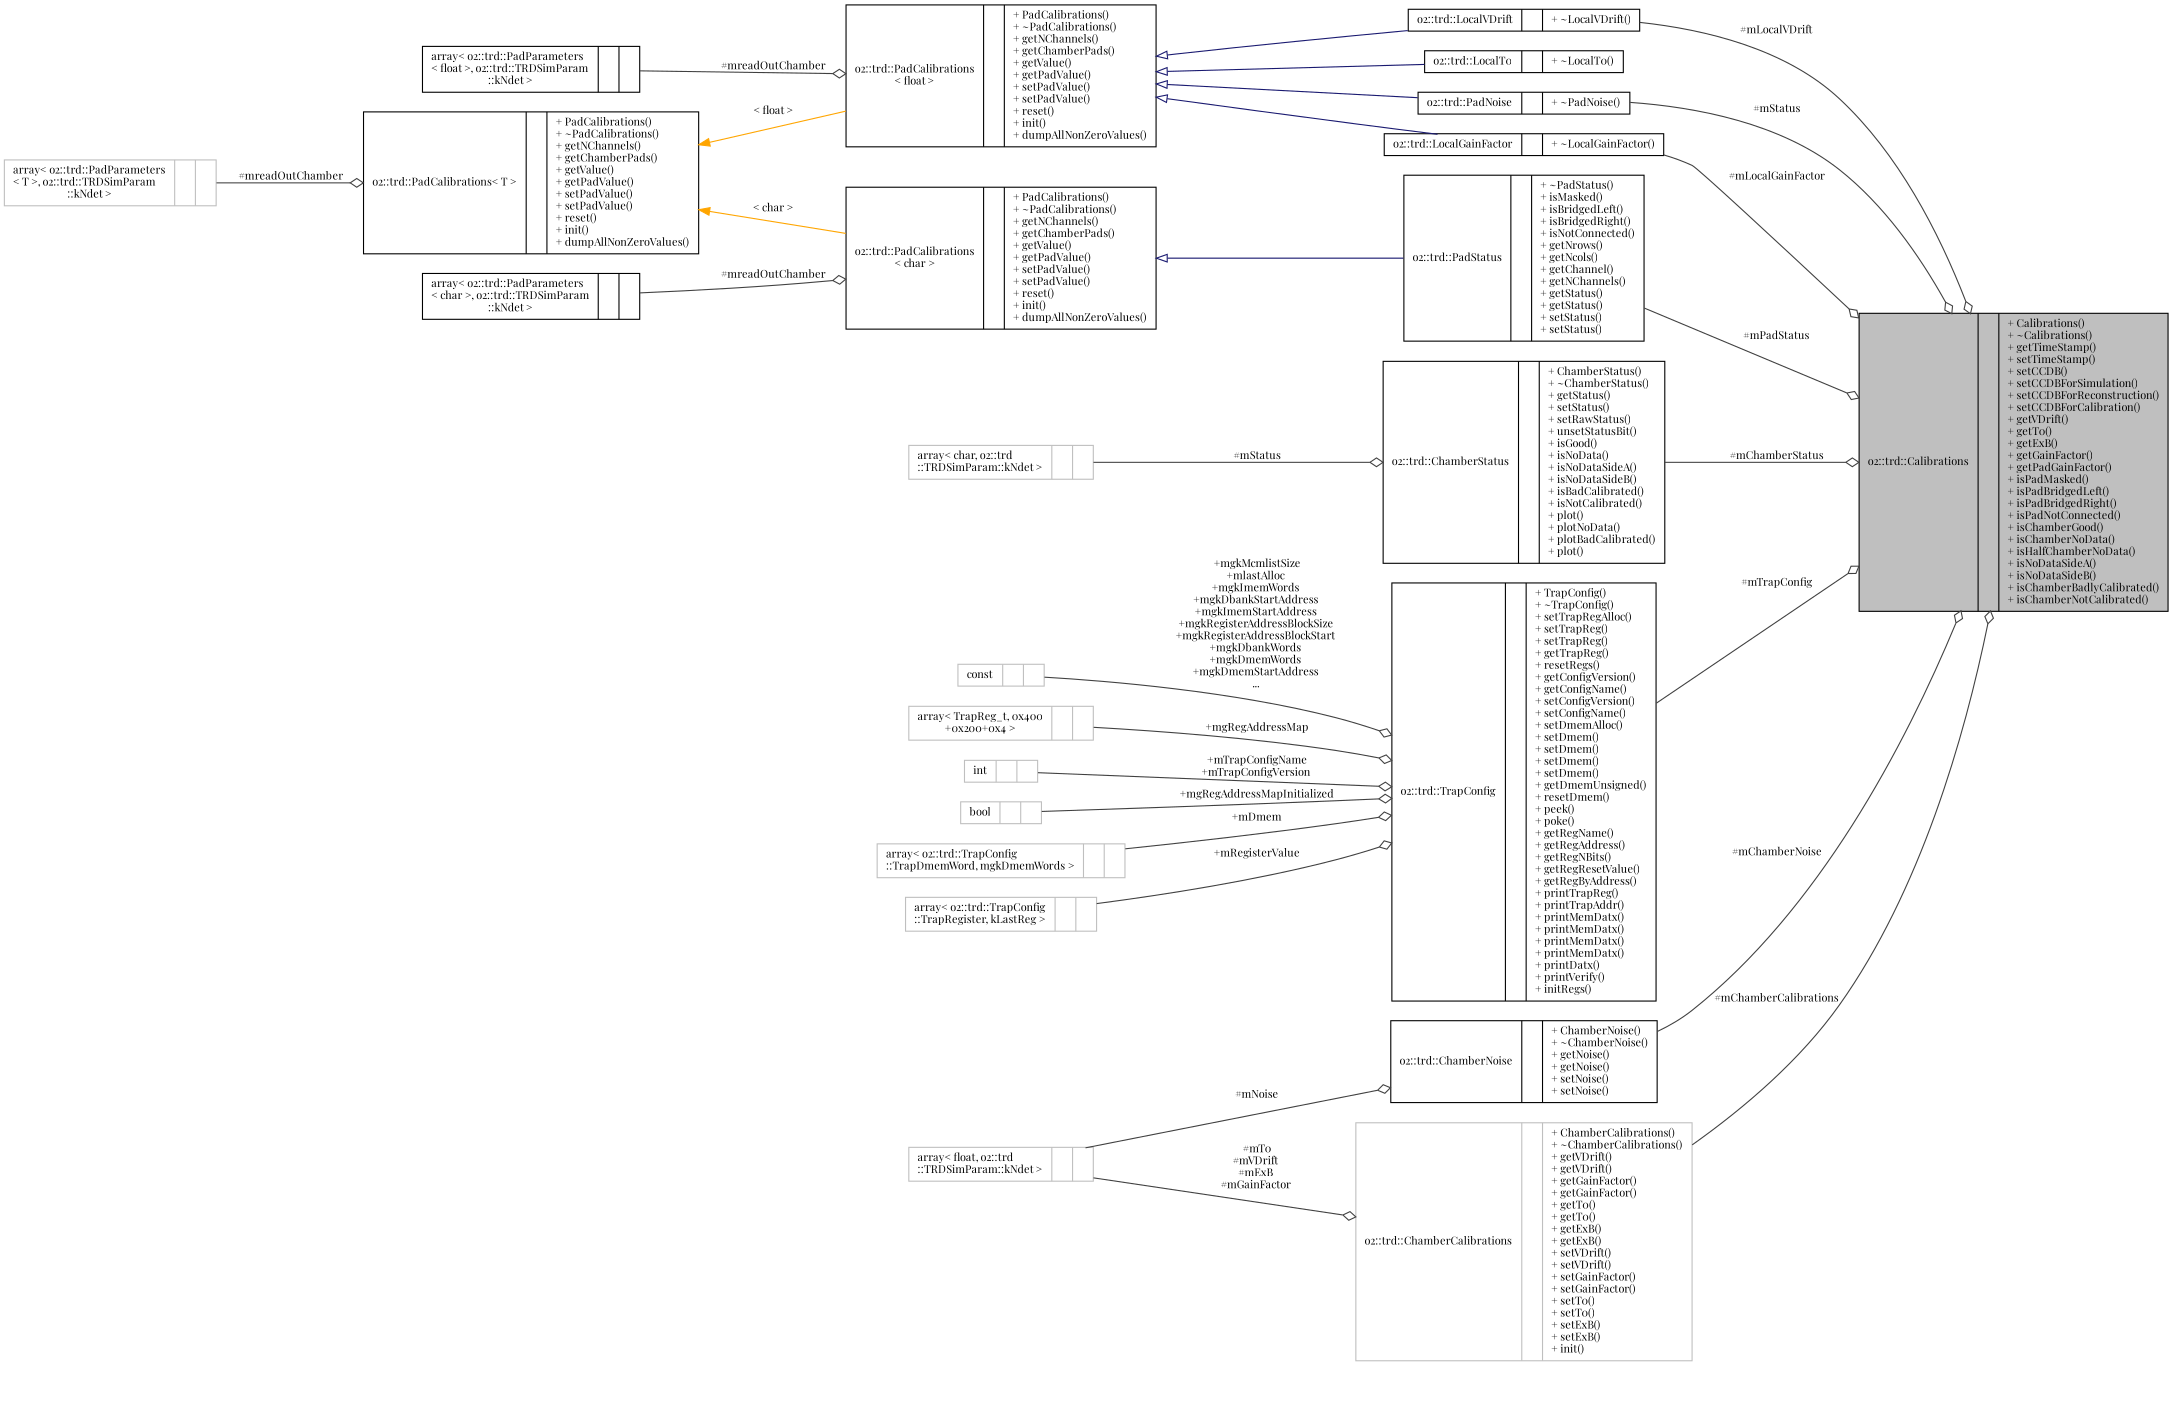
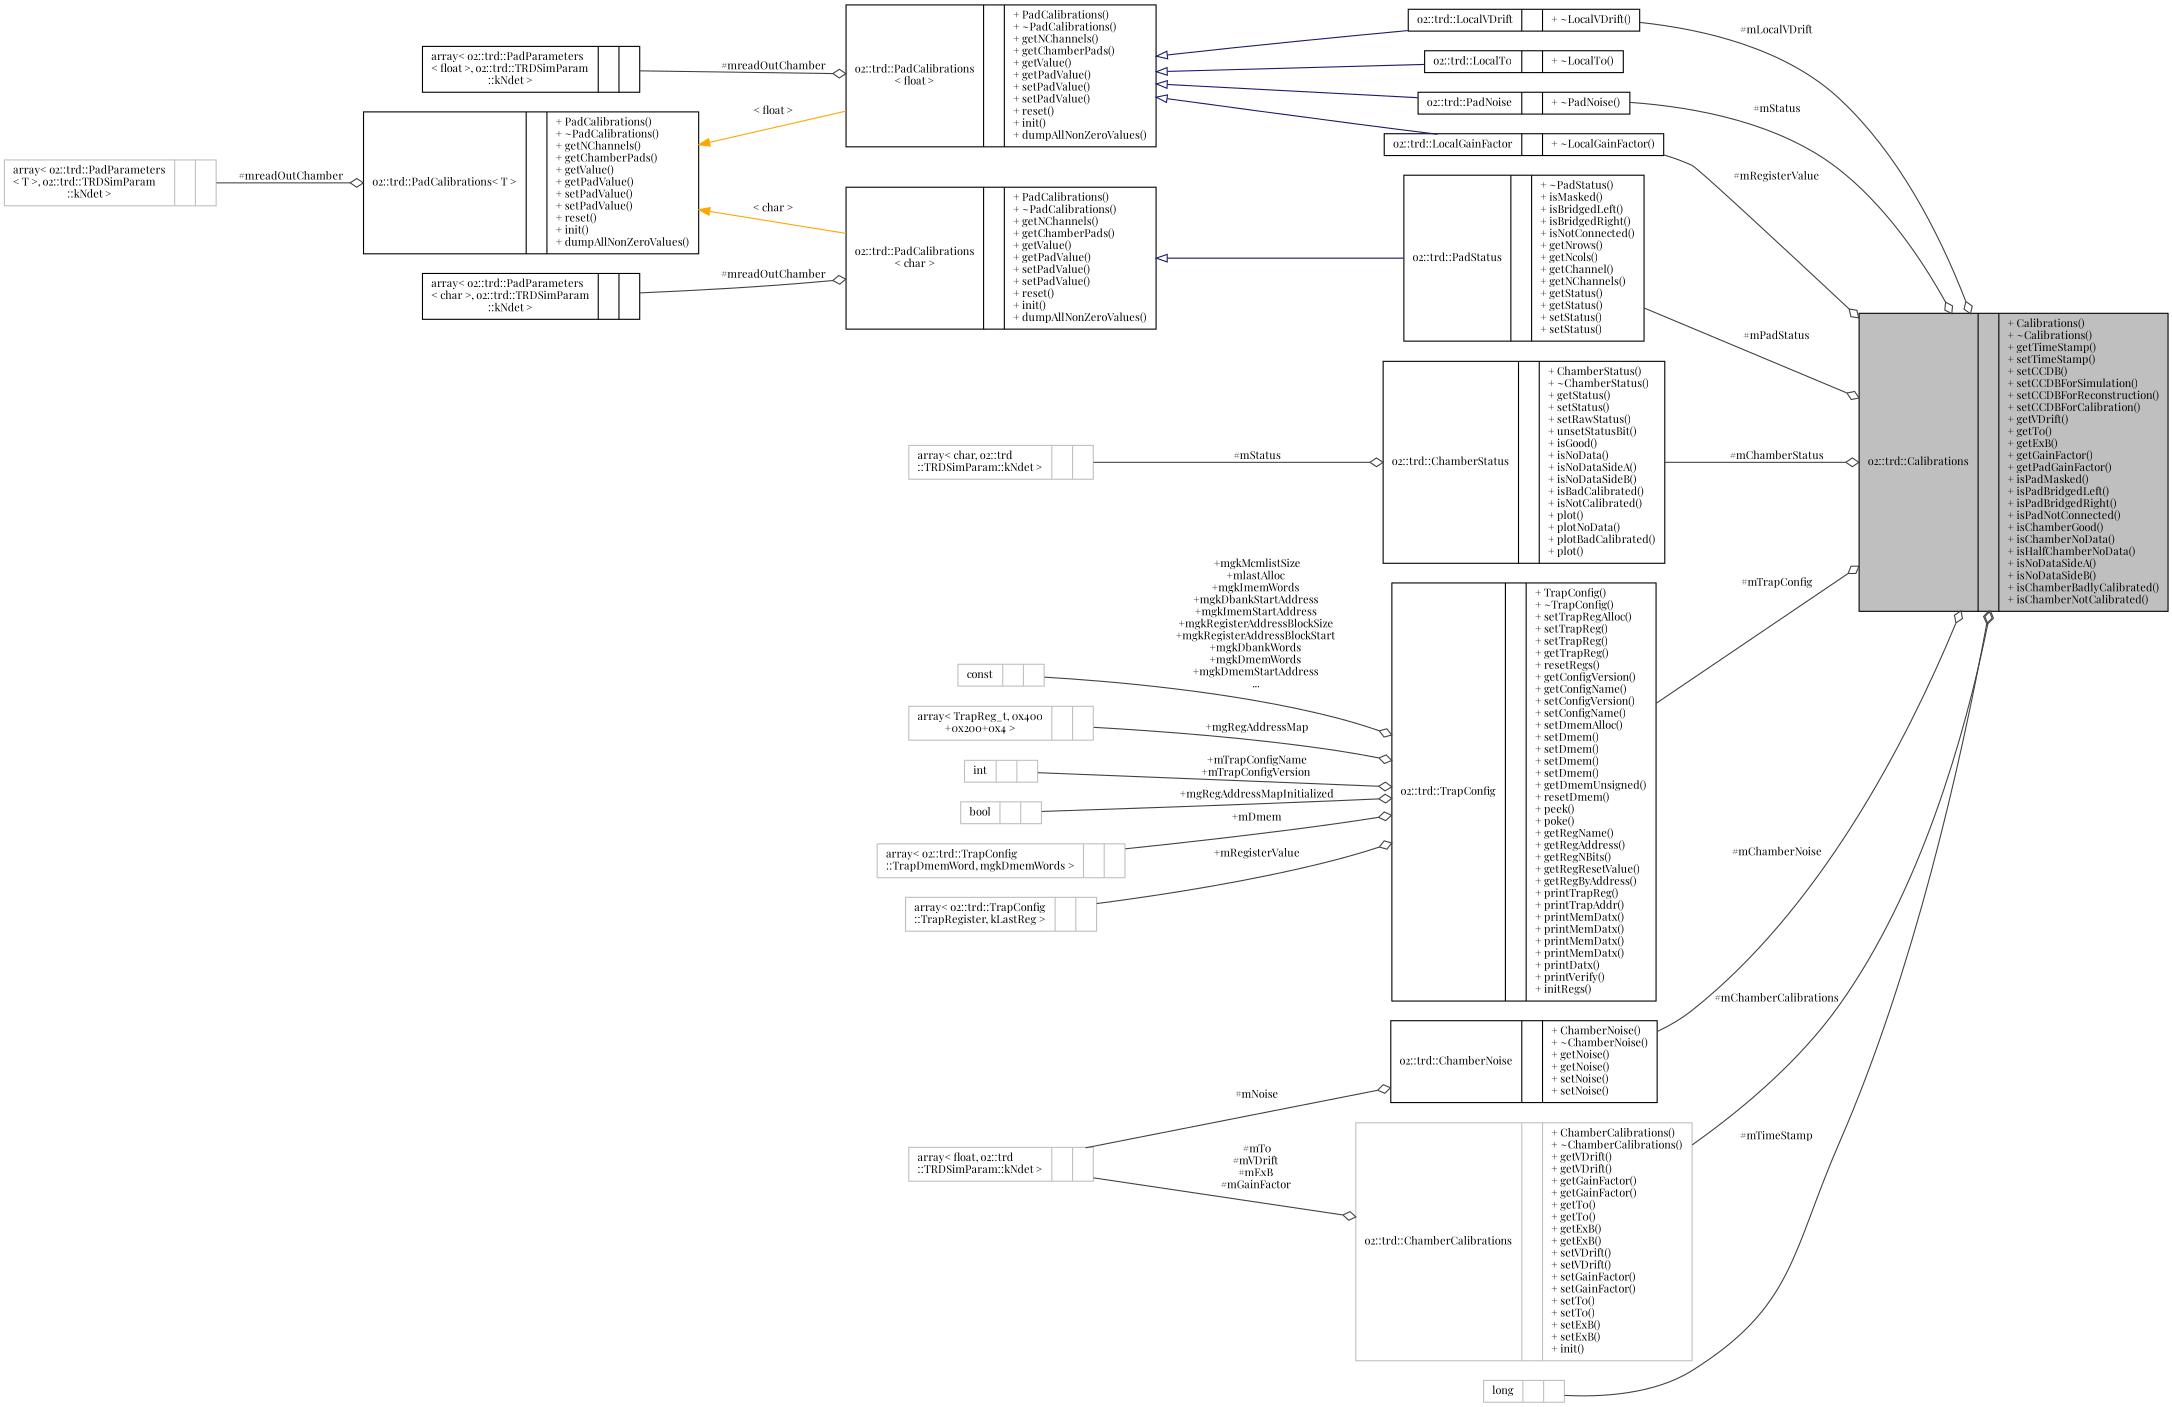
(1776, 177) -> (1776, 177)
none -> (1524, 1391)
